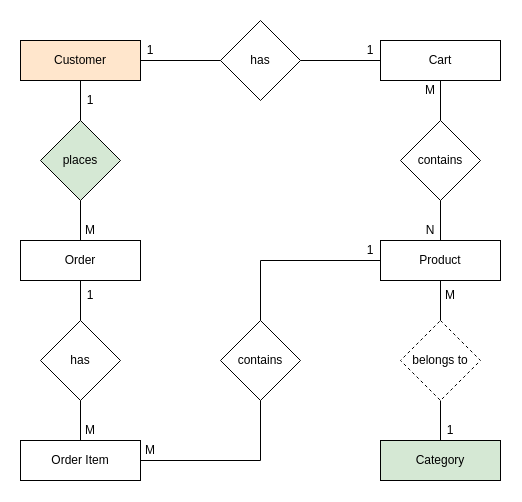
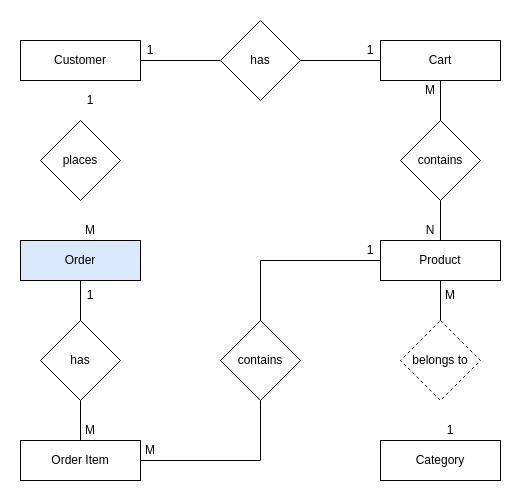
(81, 61) -> (81, 61)
(81, 101) -> none
(81, 161) -> (81, 161)
(81, 221) -> none
(81, 261) -> (81, 261)
(441, 421) -> none
(441, 461) -> (441, 461)
